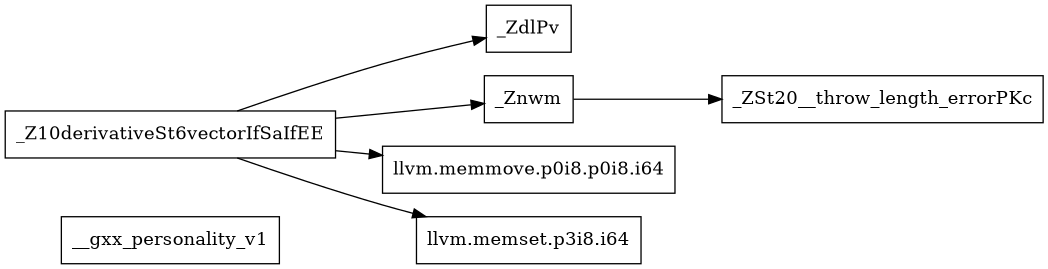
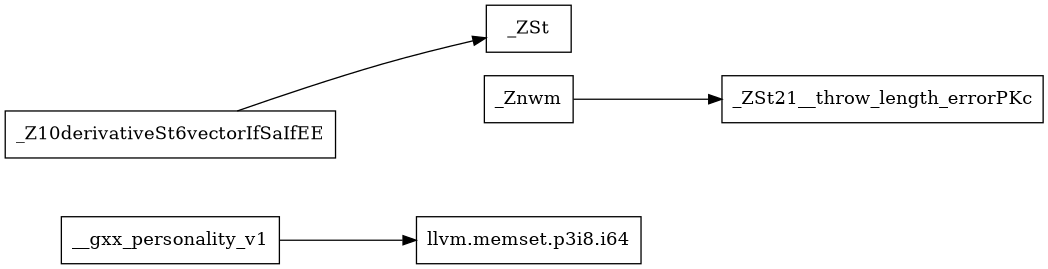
(529, 29) -> (529, 29)
(883, 99) -> (883, 99)
(403, 112) -> none
(529, 170) -> none
(325, 187) -> (341, 240)
